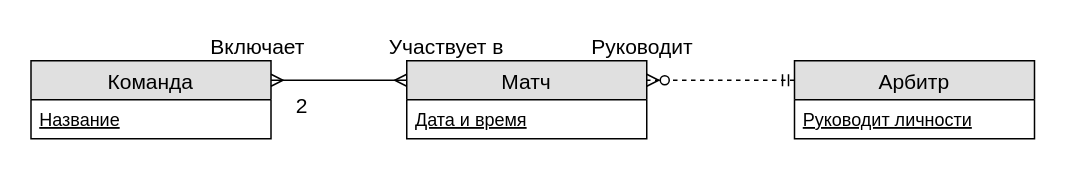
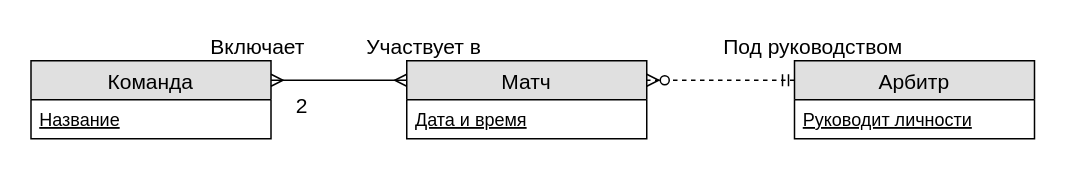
(452, 41) -> (429, 41)
(647, 41) -> none
none -> (818, 41)
